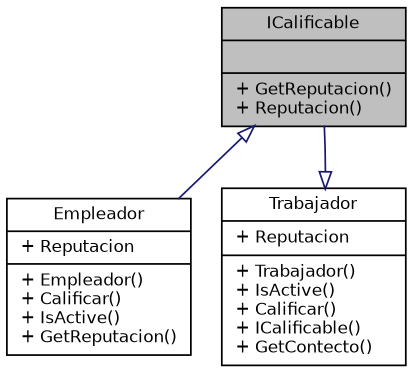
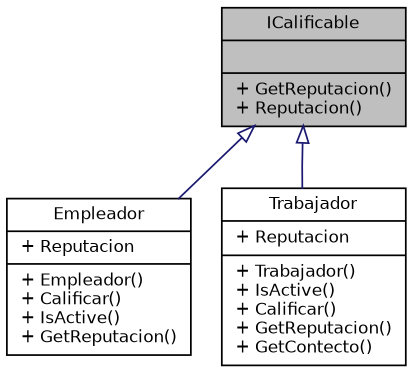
(325, 149) -> (302, 166)
(298, 328) -> (314, 328)
